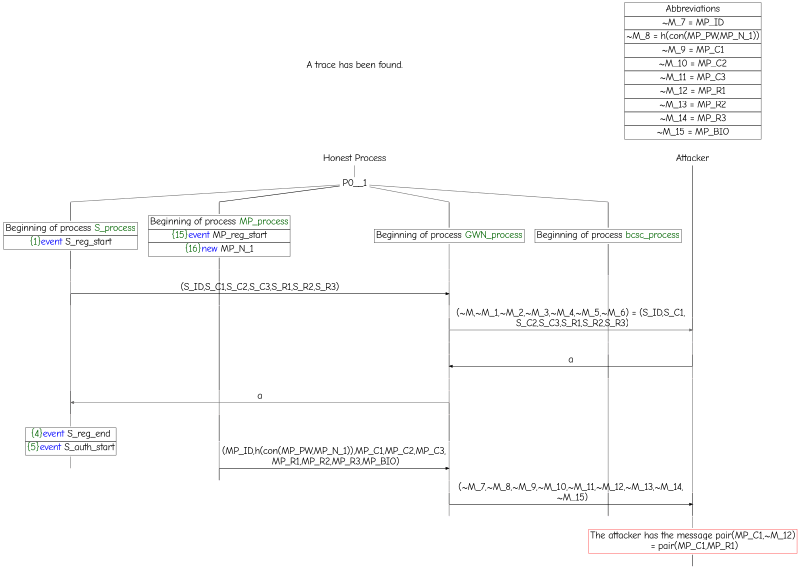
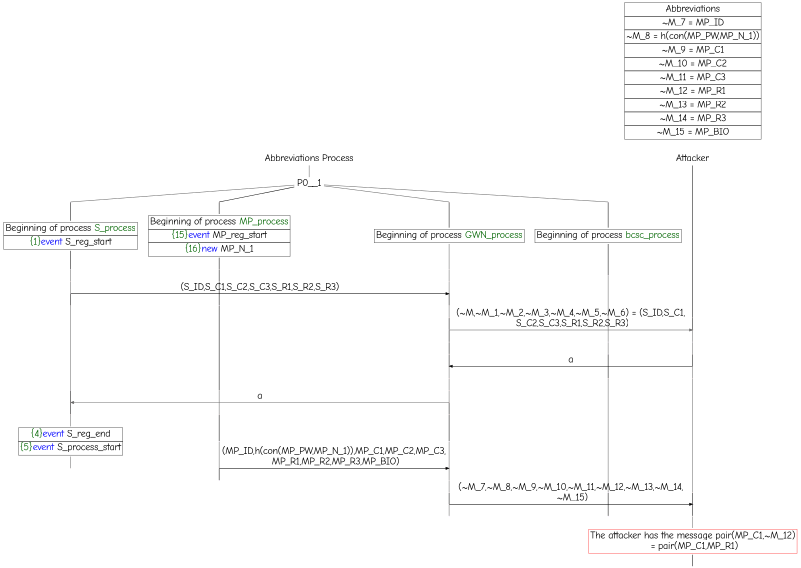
(355, 71) -> none
(355, 159) -> (309, 159)
(88, 448) -> (88, 448)
